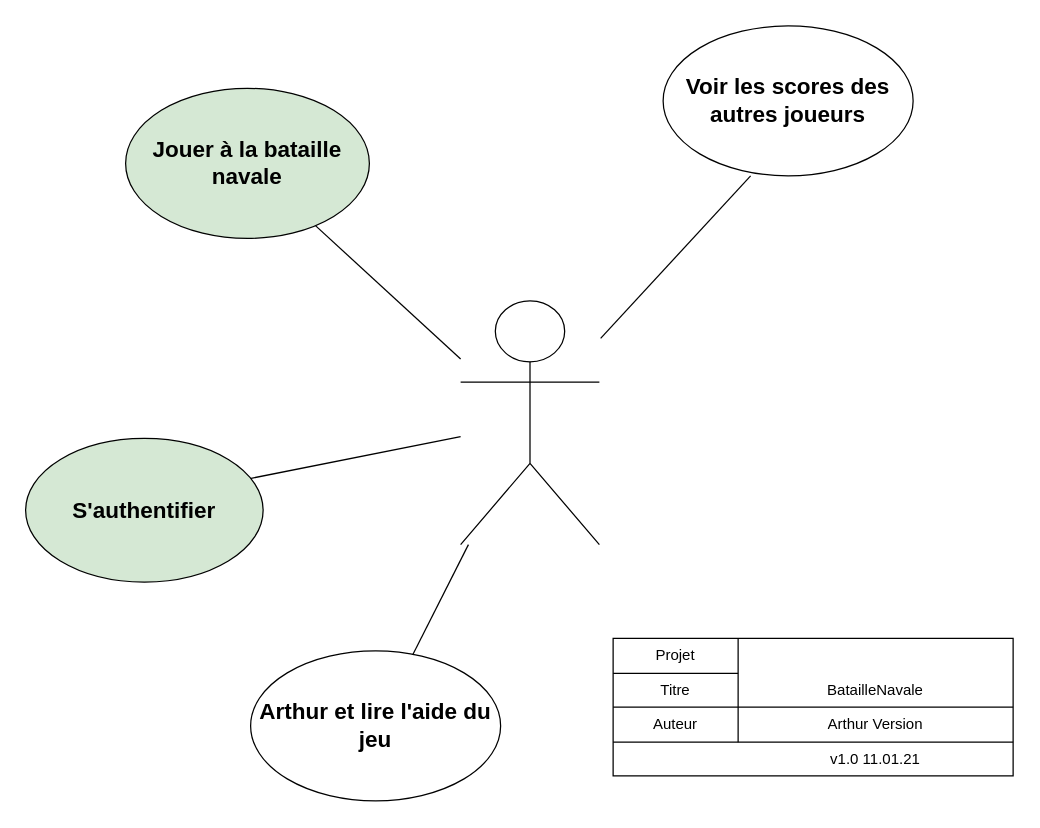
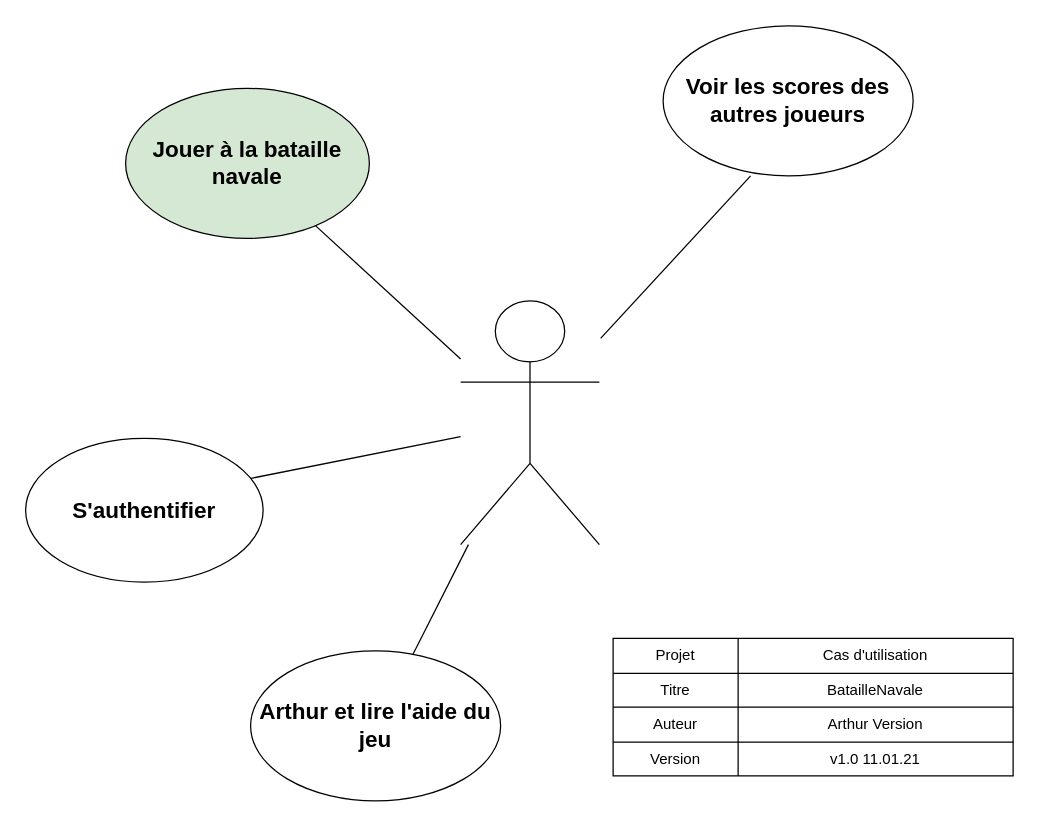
(144, 510) -> (144, 510)
none -> (876, 656)
none -> (676, 759)
